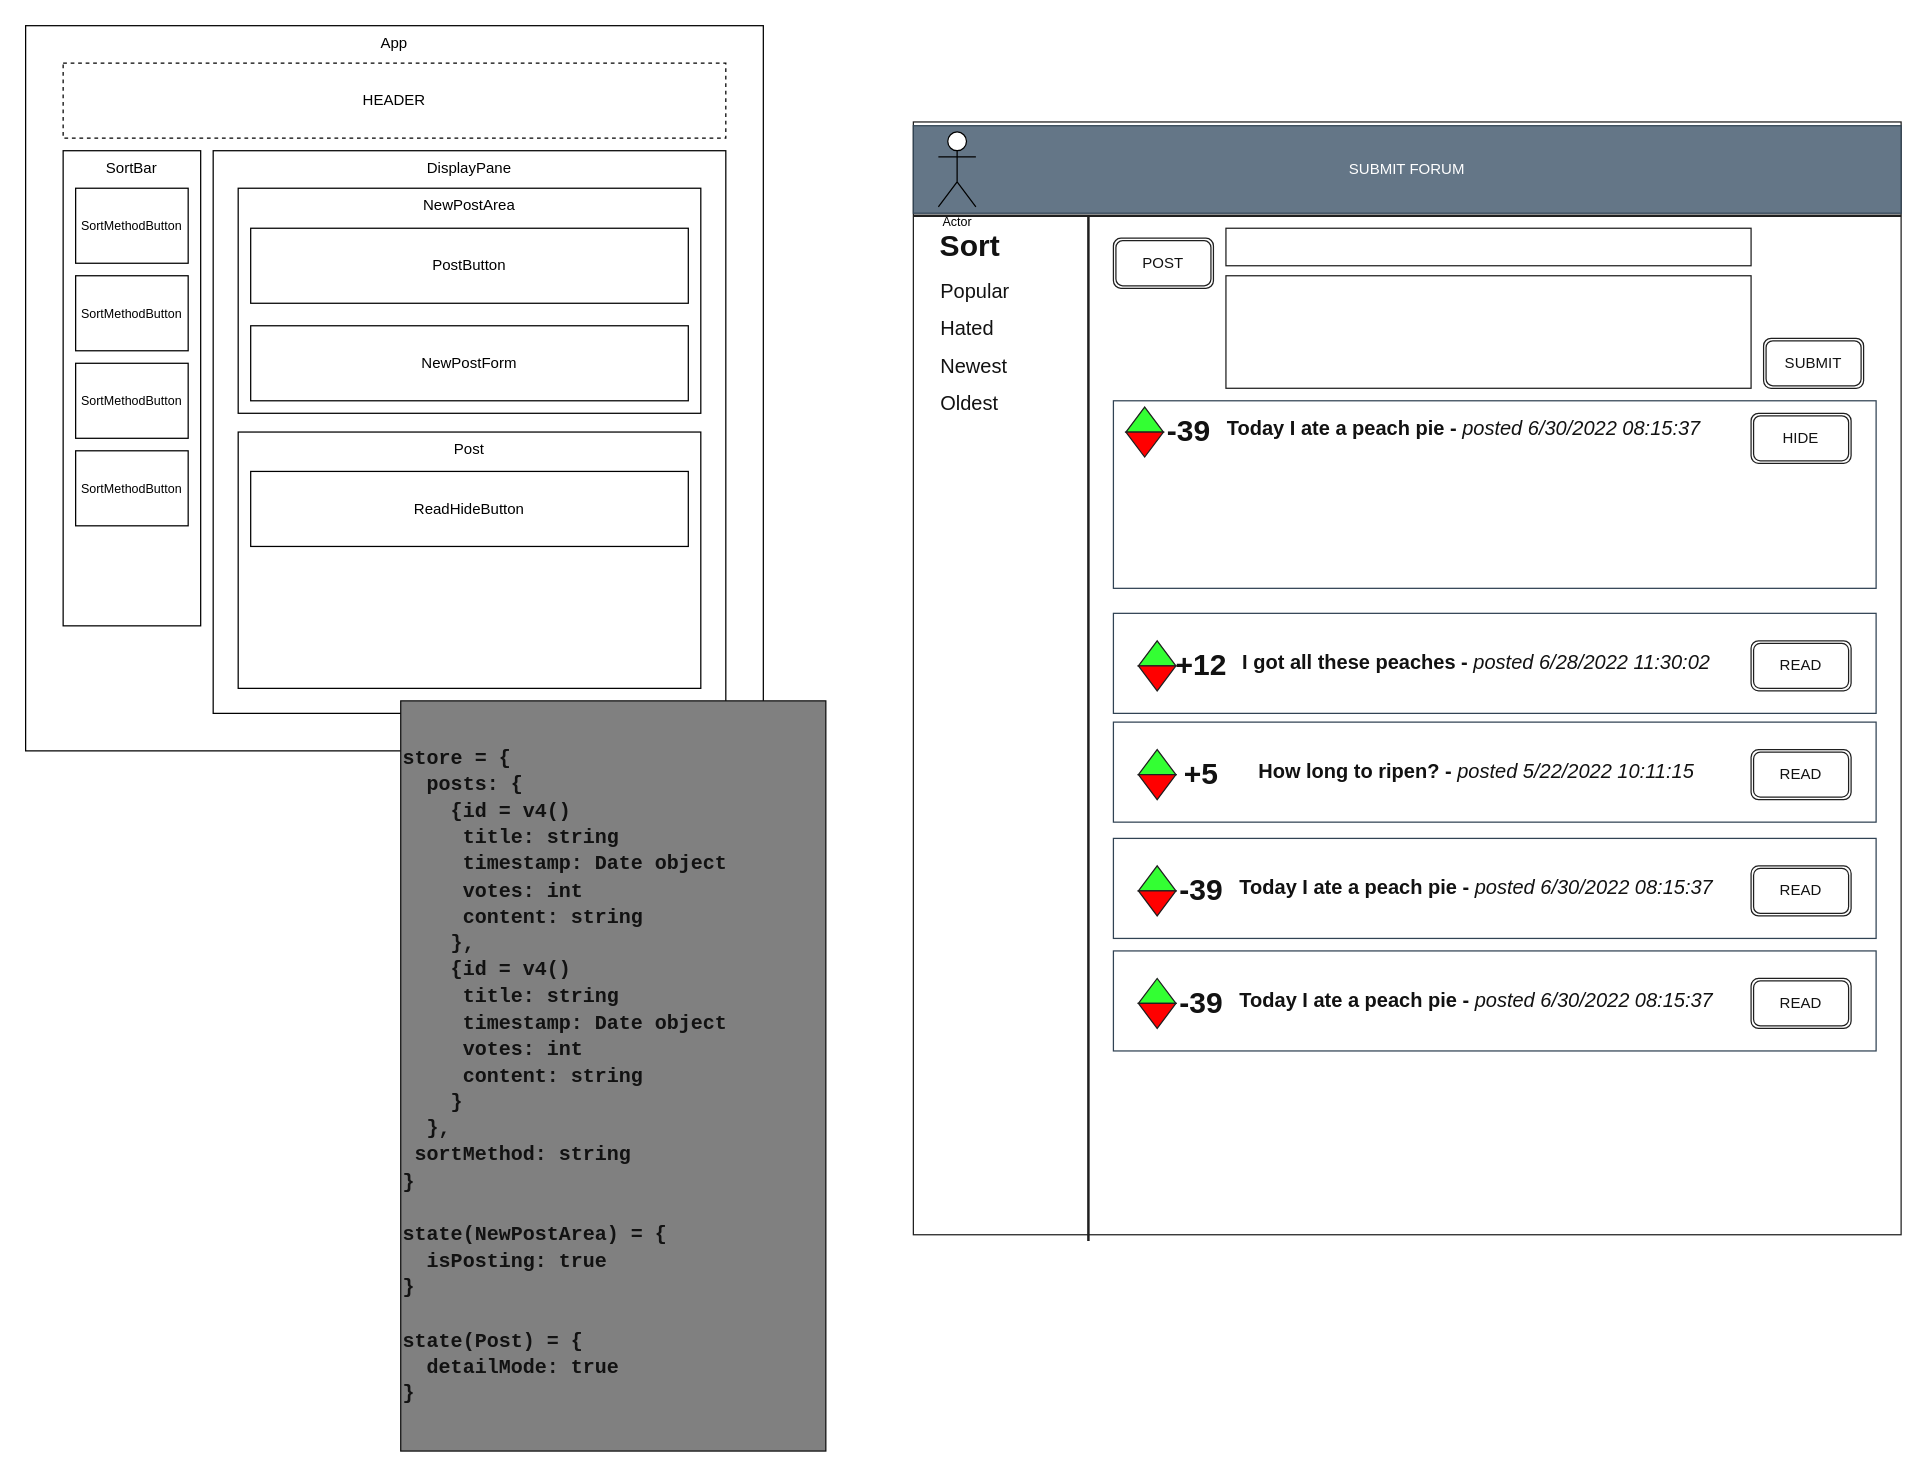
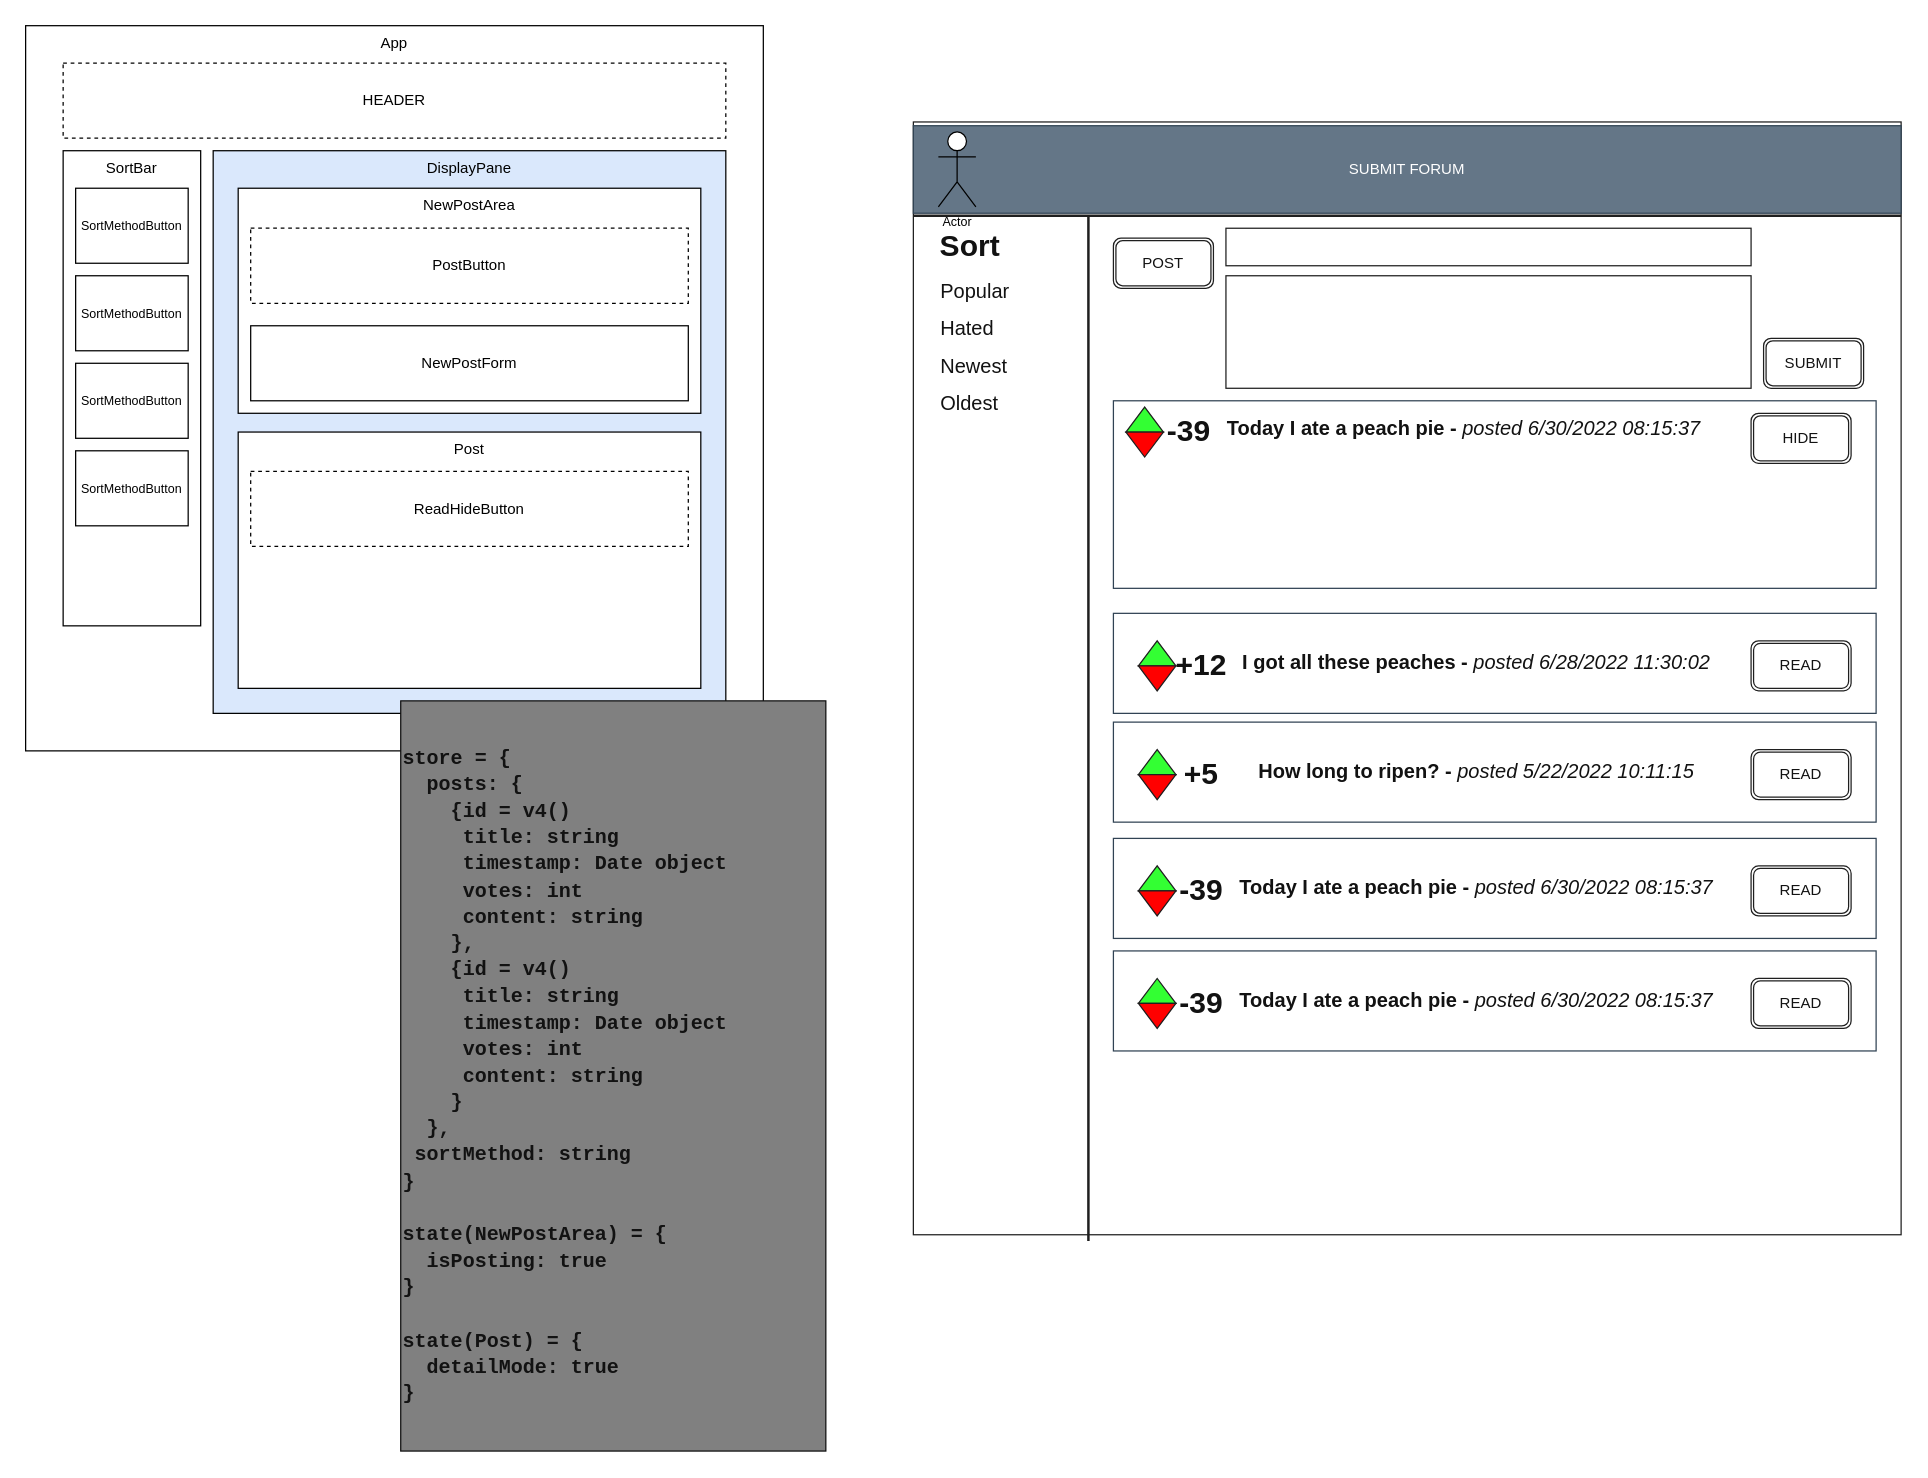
(469, 168) -> (469, 168)
(469, 266) -> (469, 266)
(469, 509) -> (469, 509)
